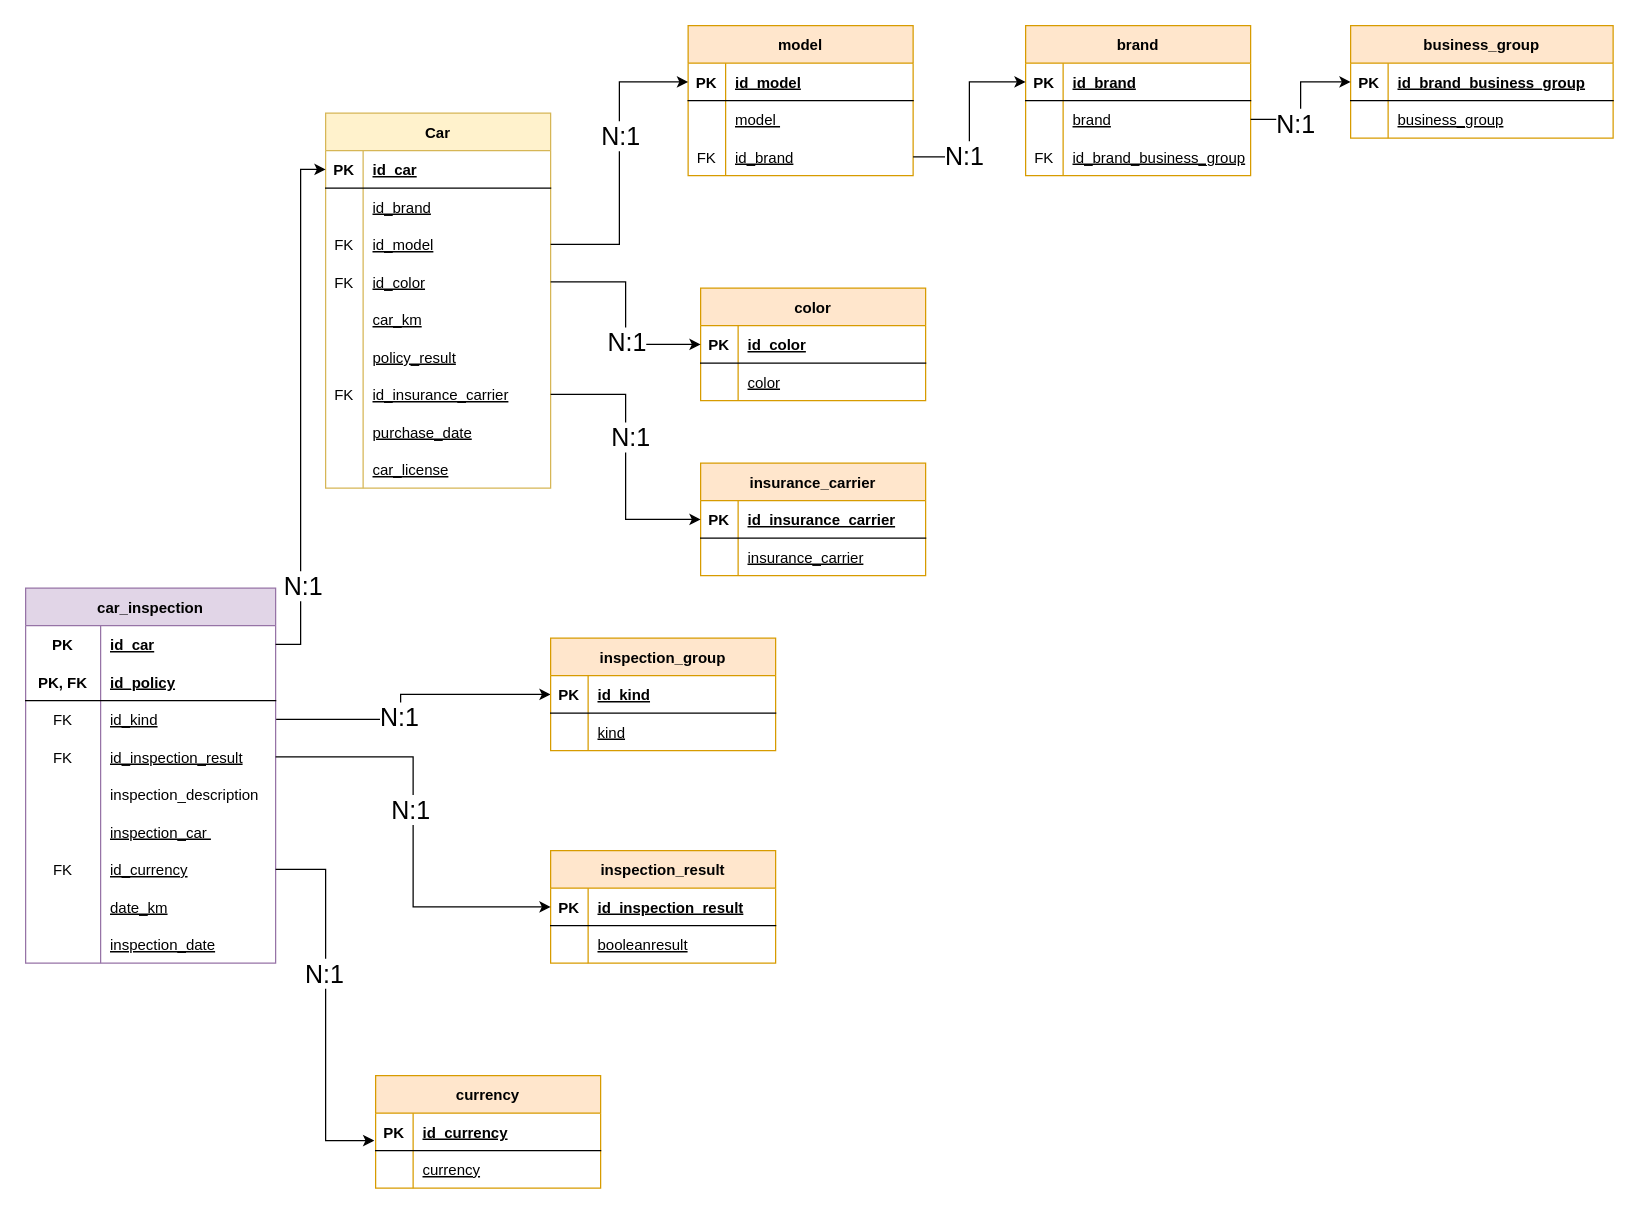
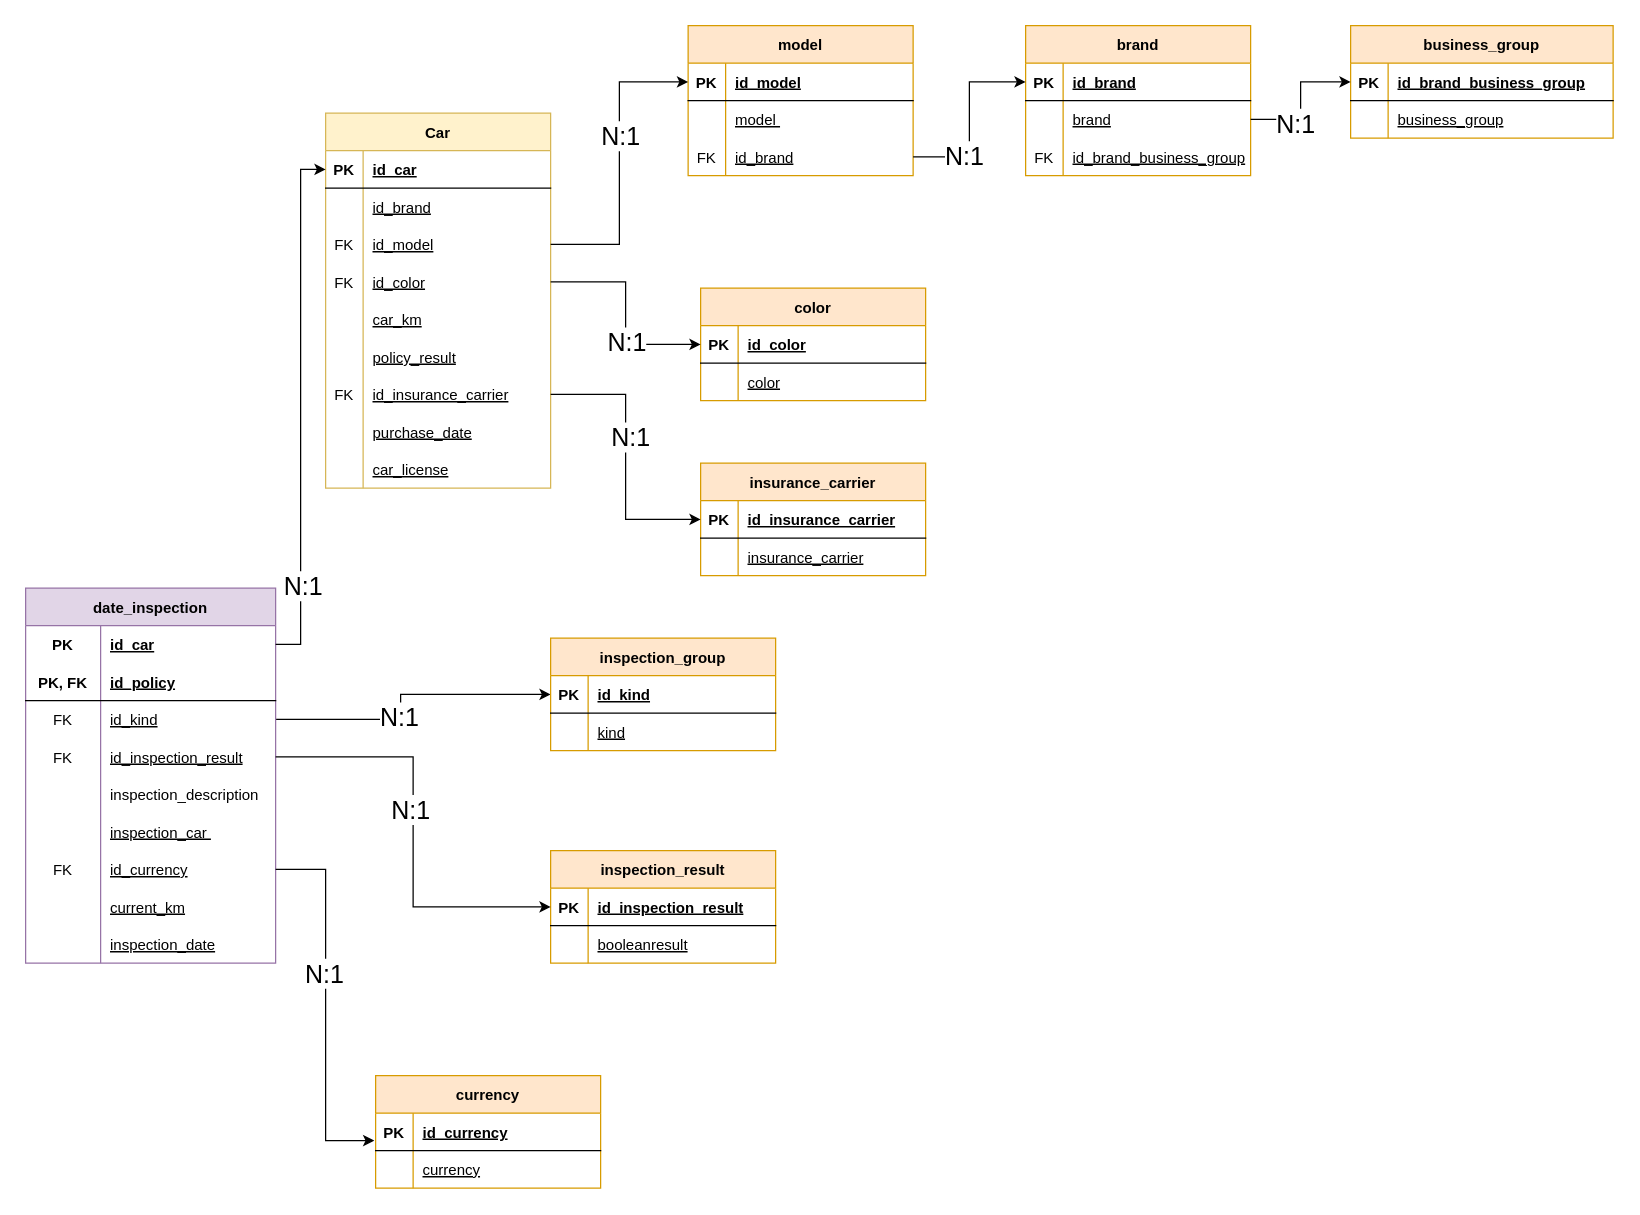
(150, 608) -> (150, 608)
(139, 908) -> (152, 908)
